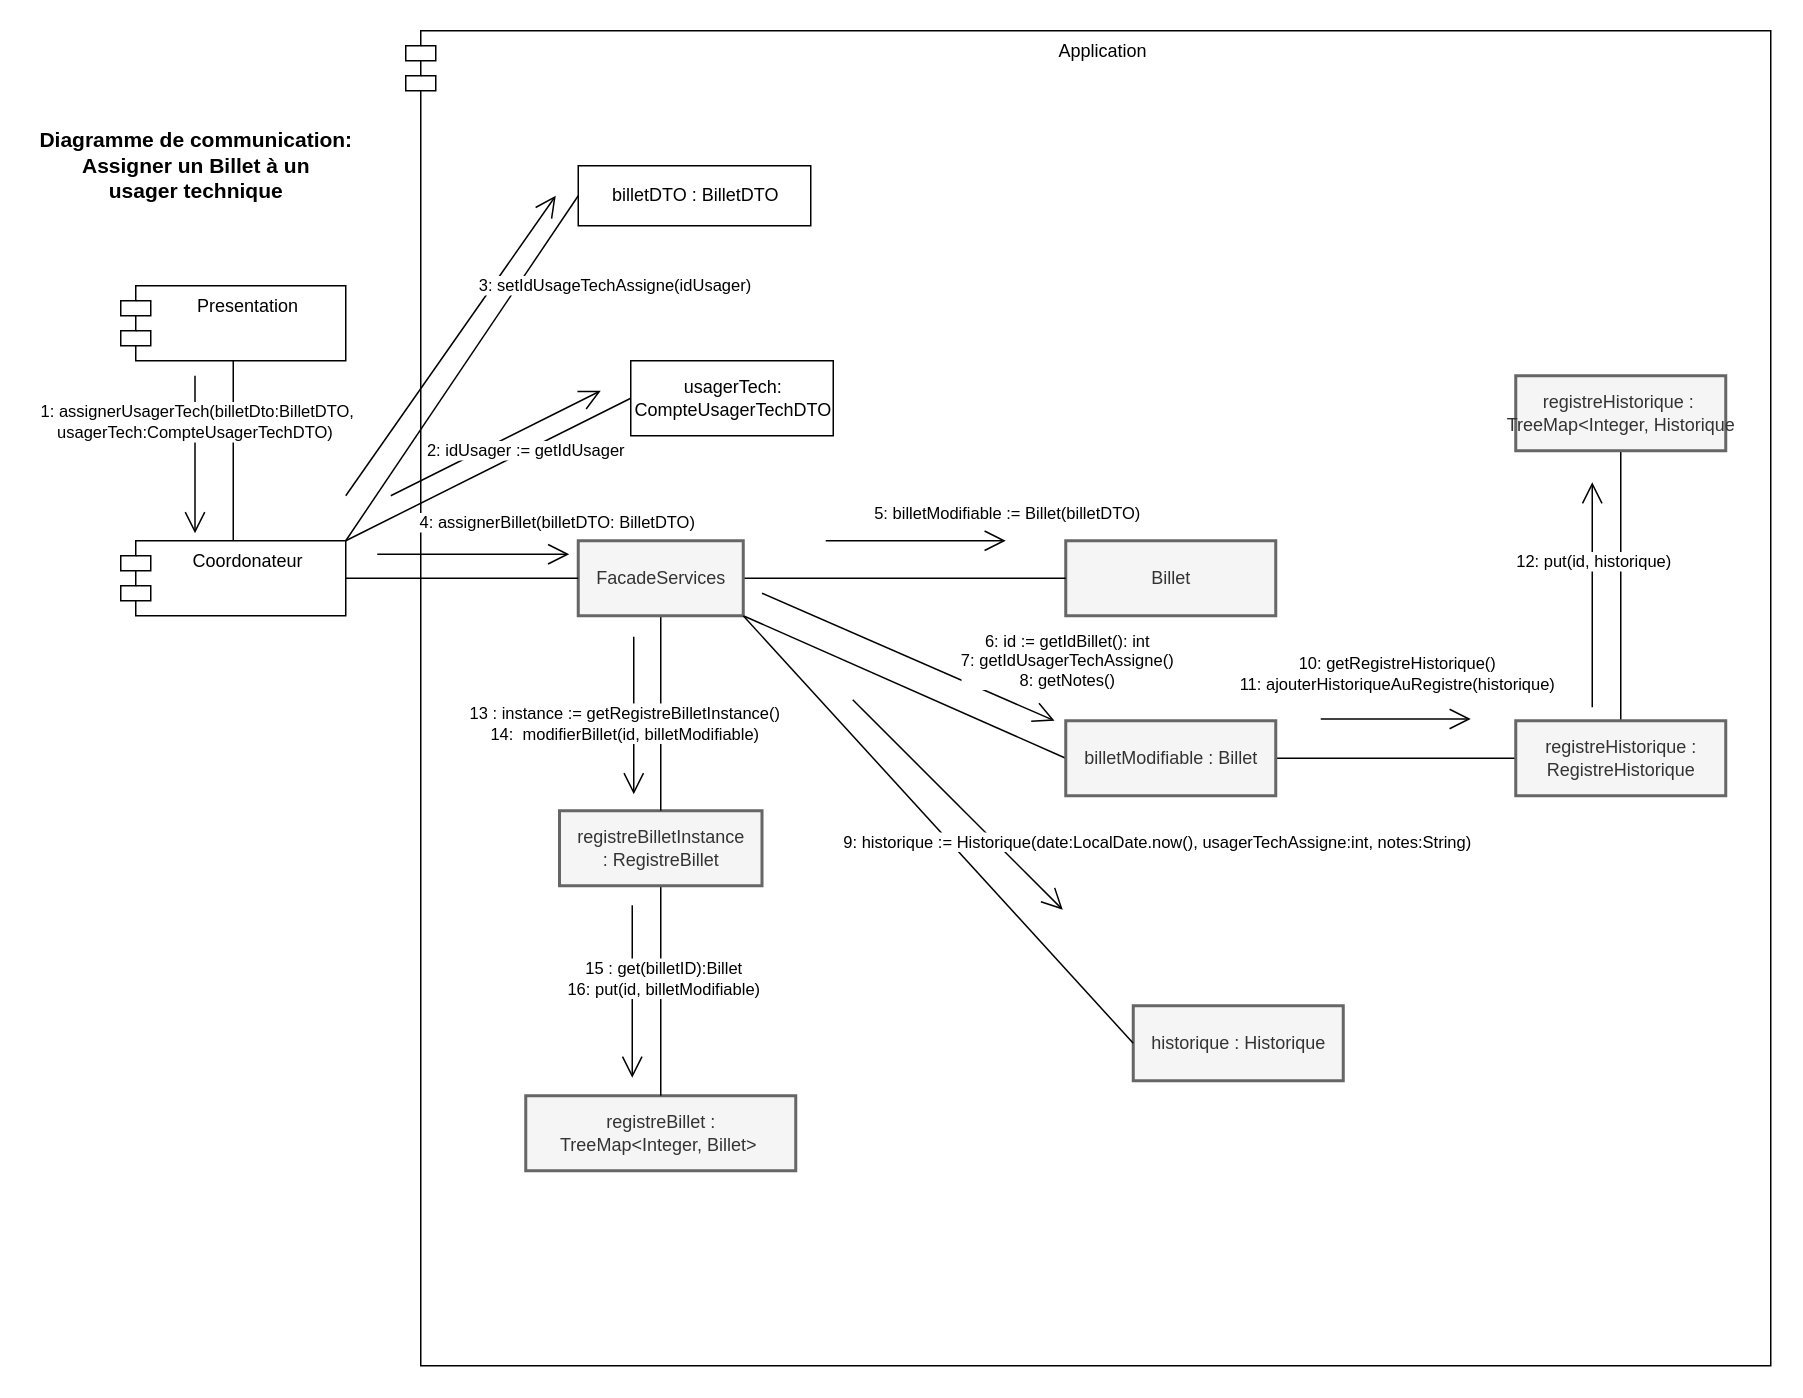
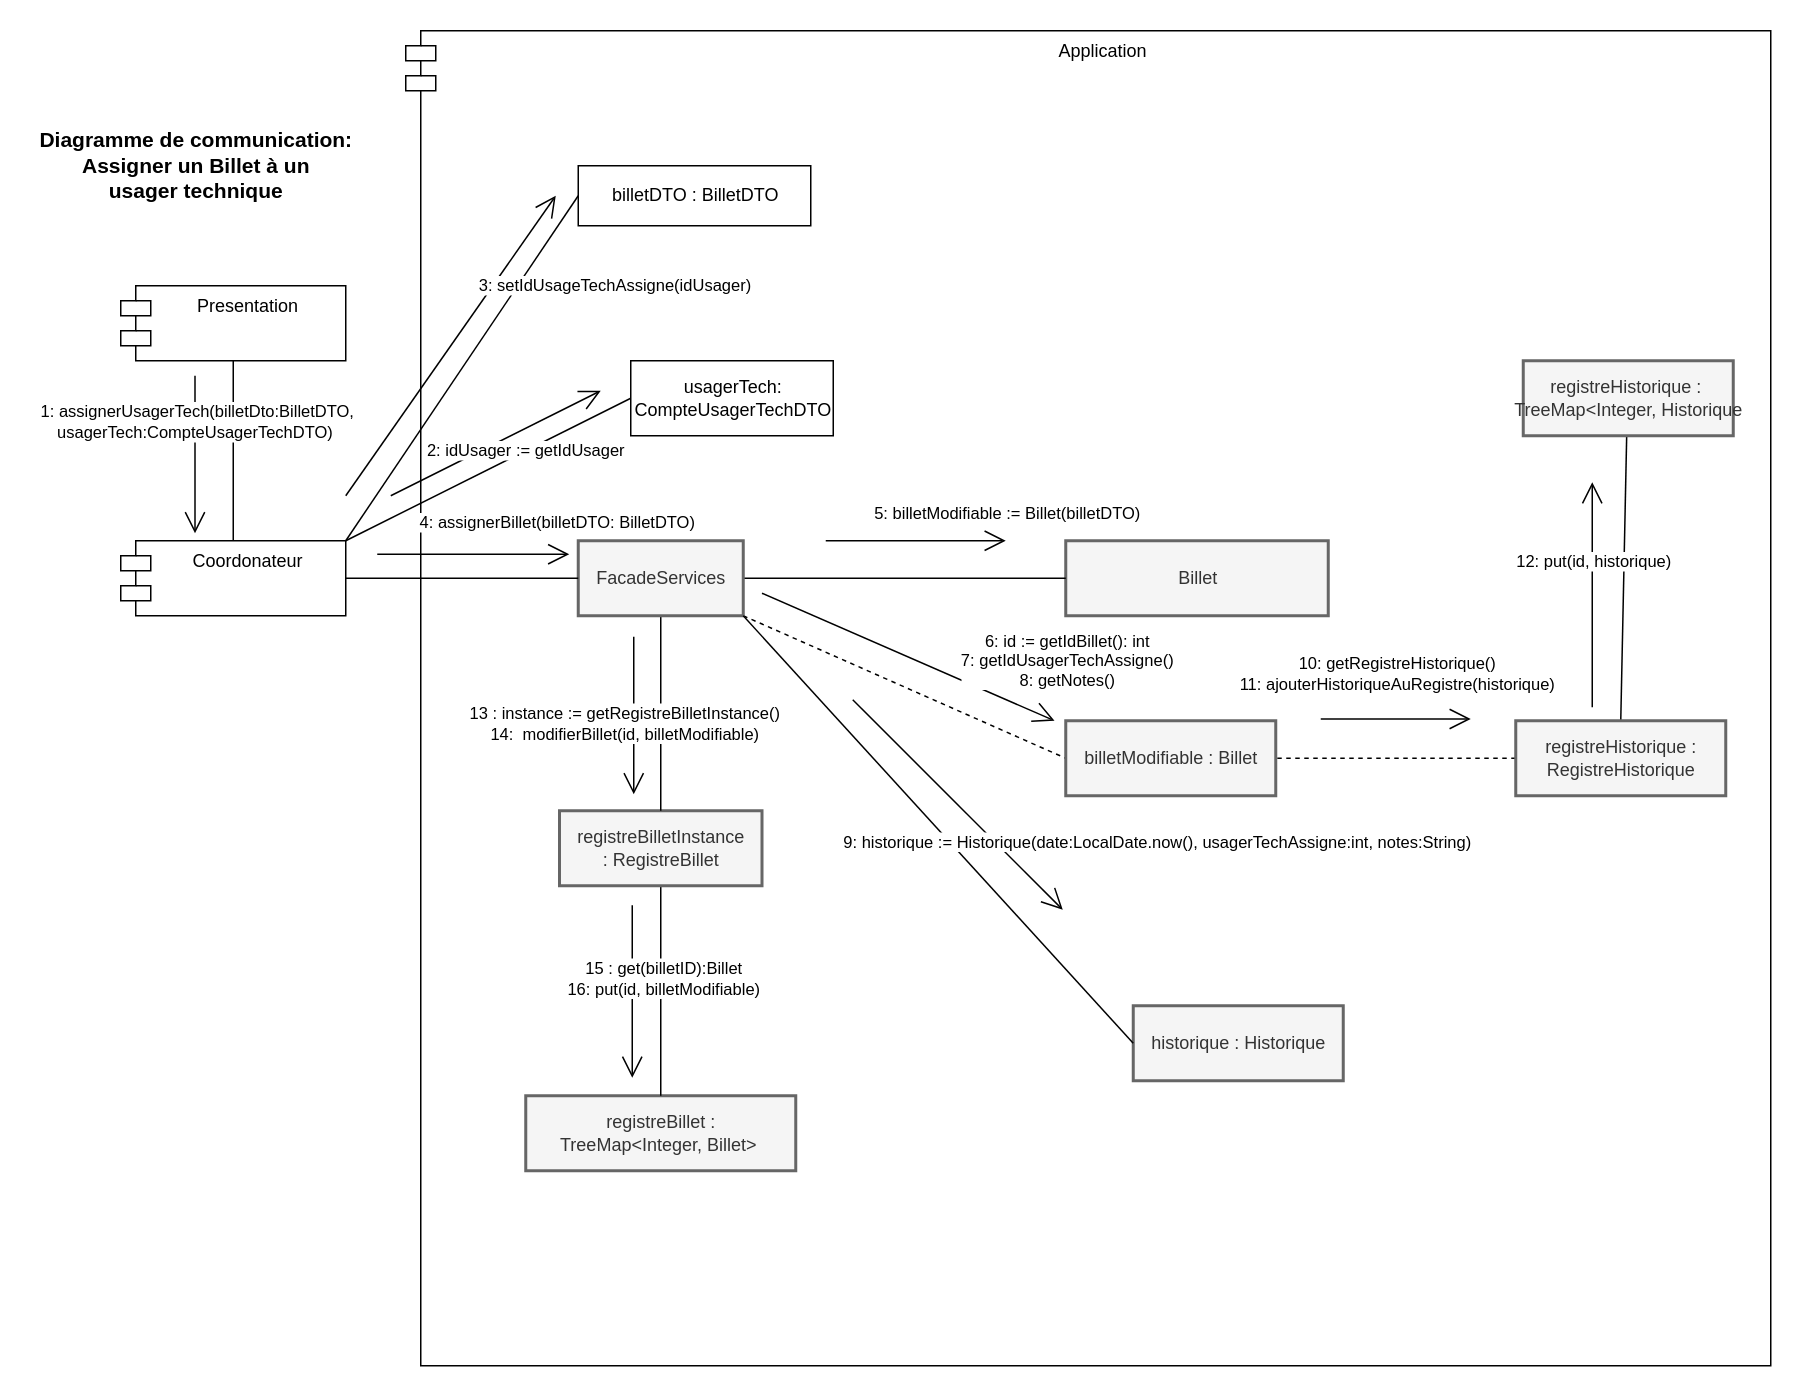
(1621, 413) -> (1628, 398)
(1171, 578) -> (1197, 578)
(906, 688) -> (906, 688)
(1397, 758) -> (1397, 758)
